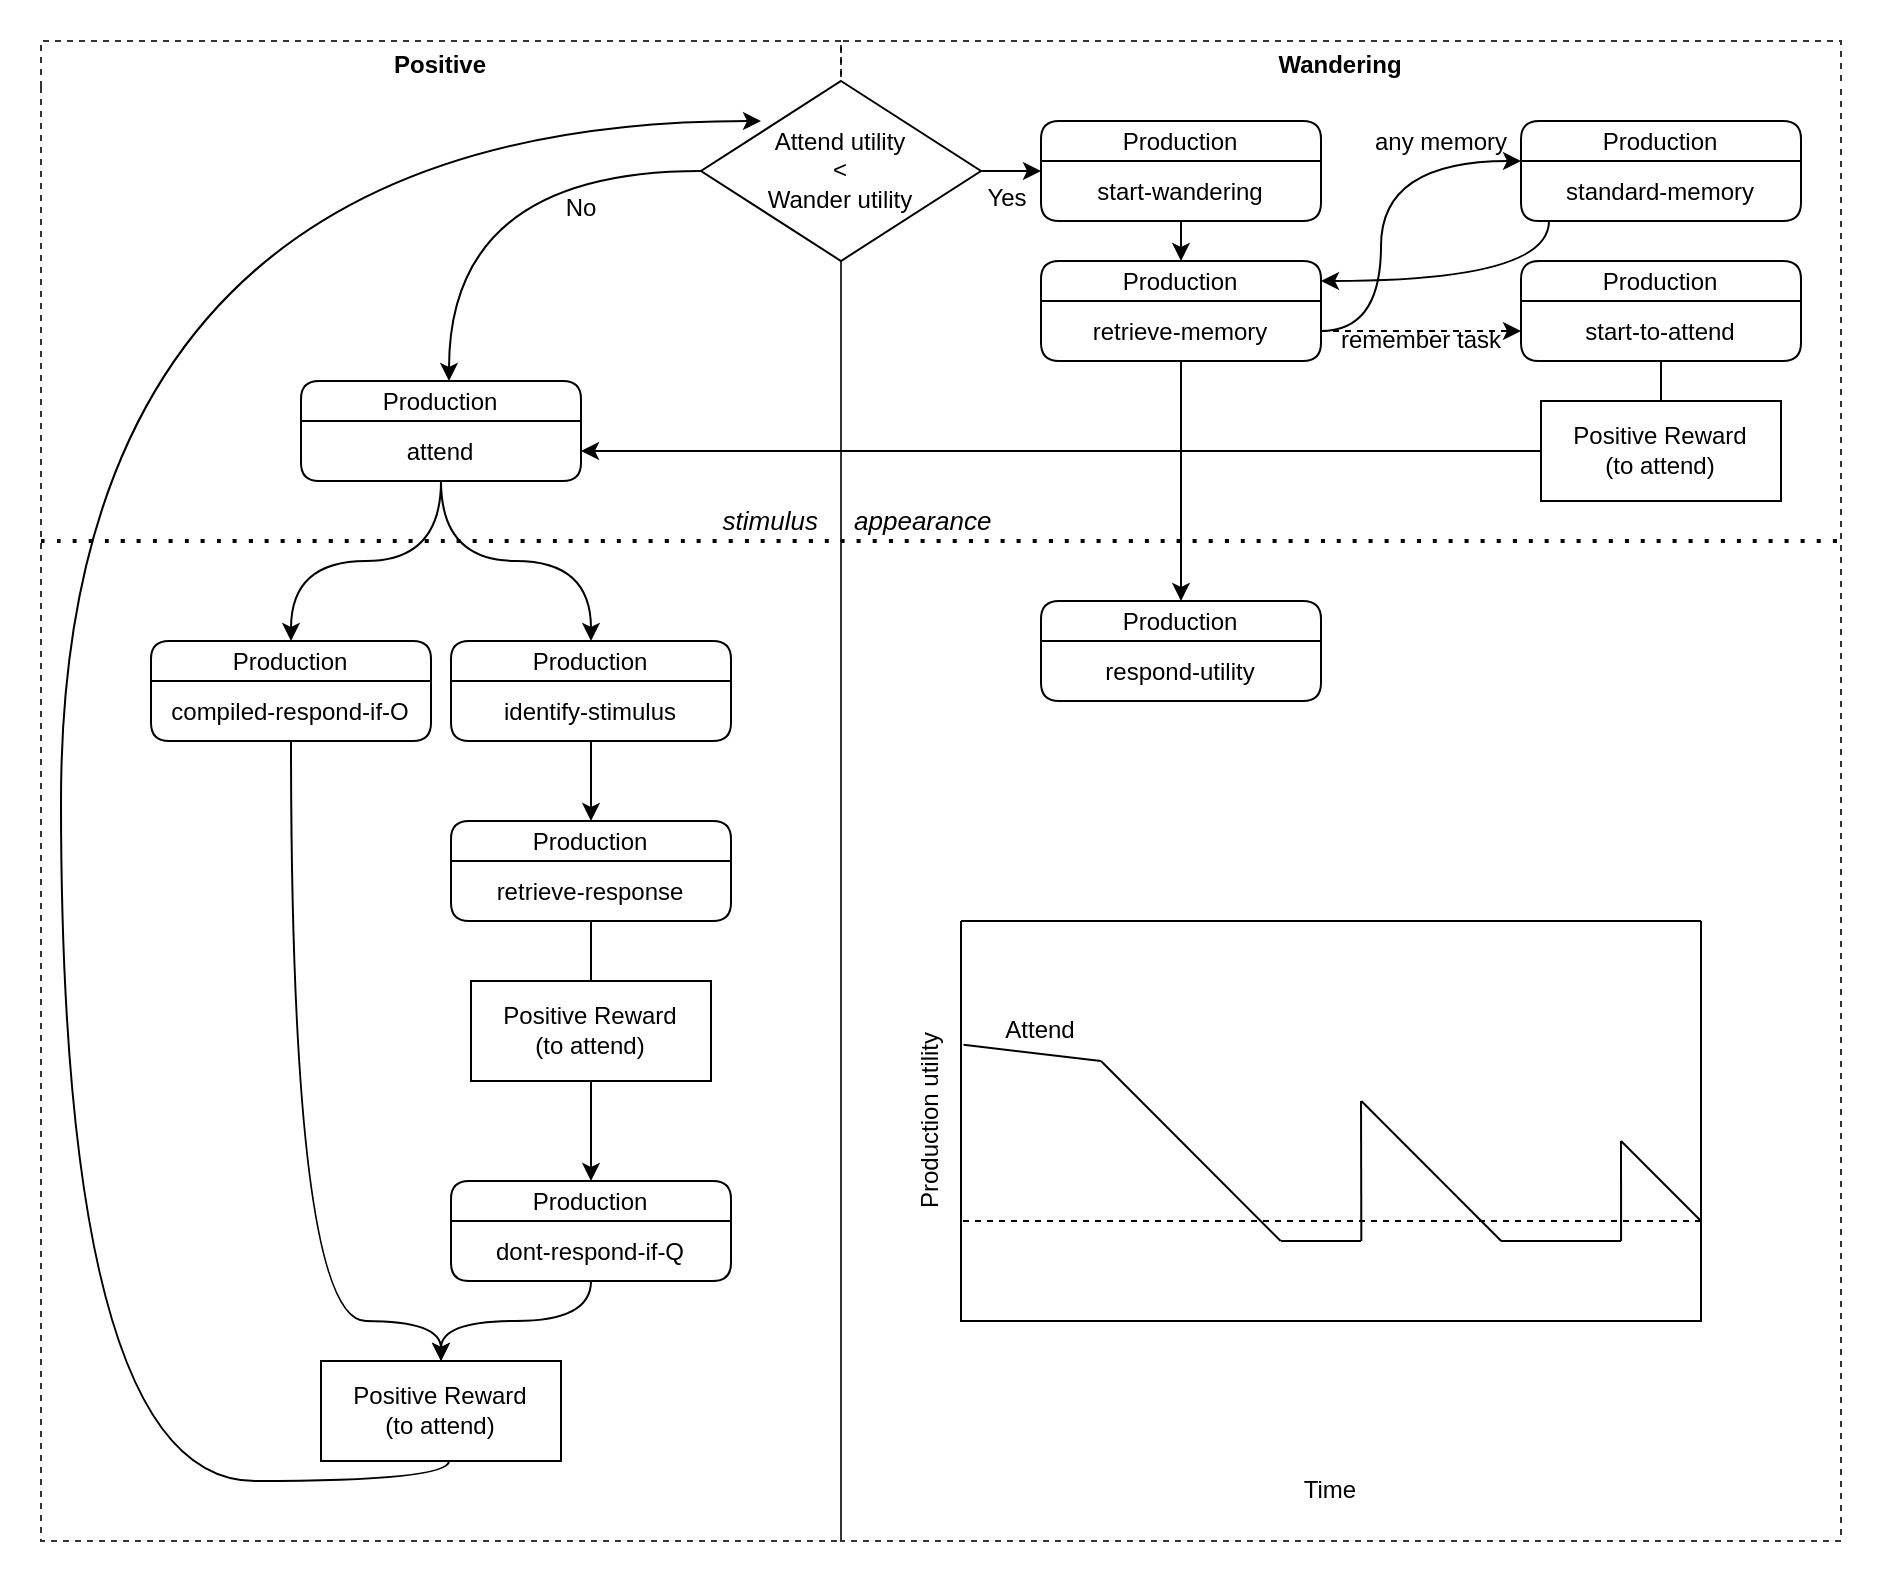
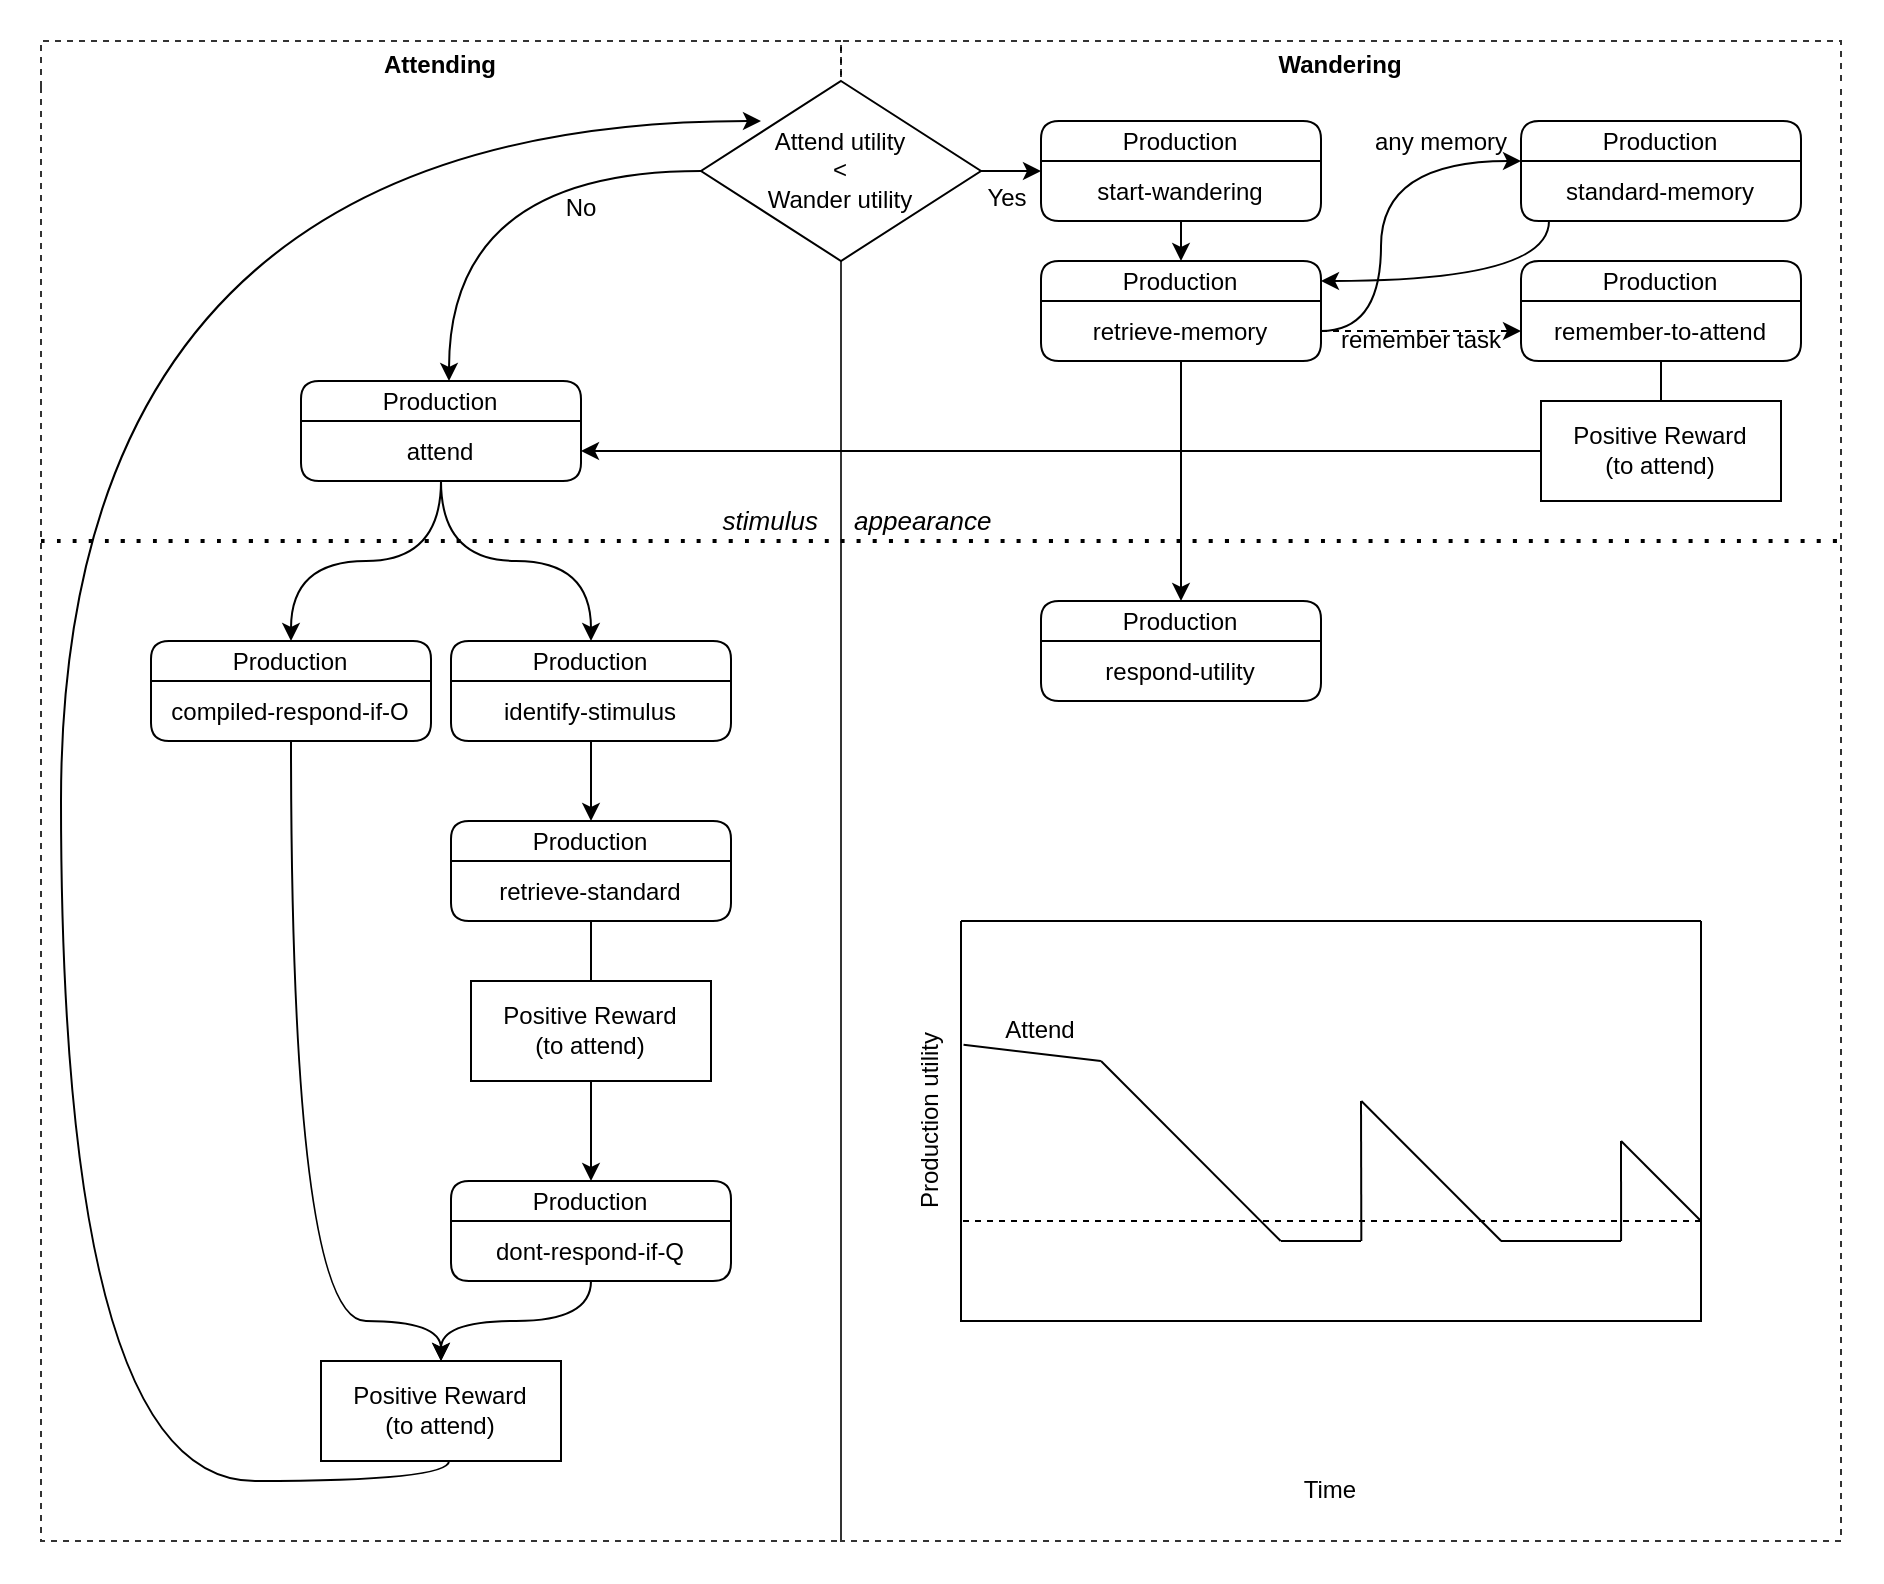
(440, 65) -> (440, 65)
(1660, 332) -> (1660, 332)
(590, 892) -> (590, 892)
